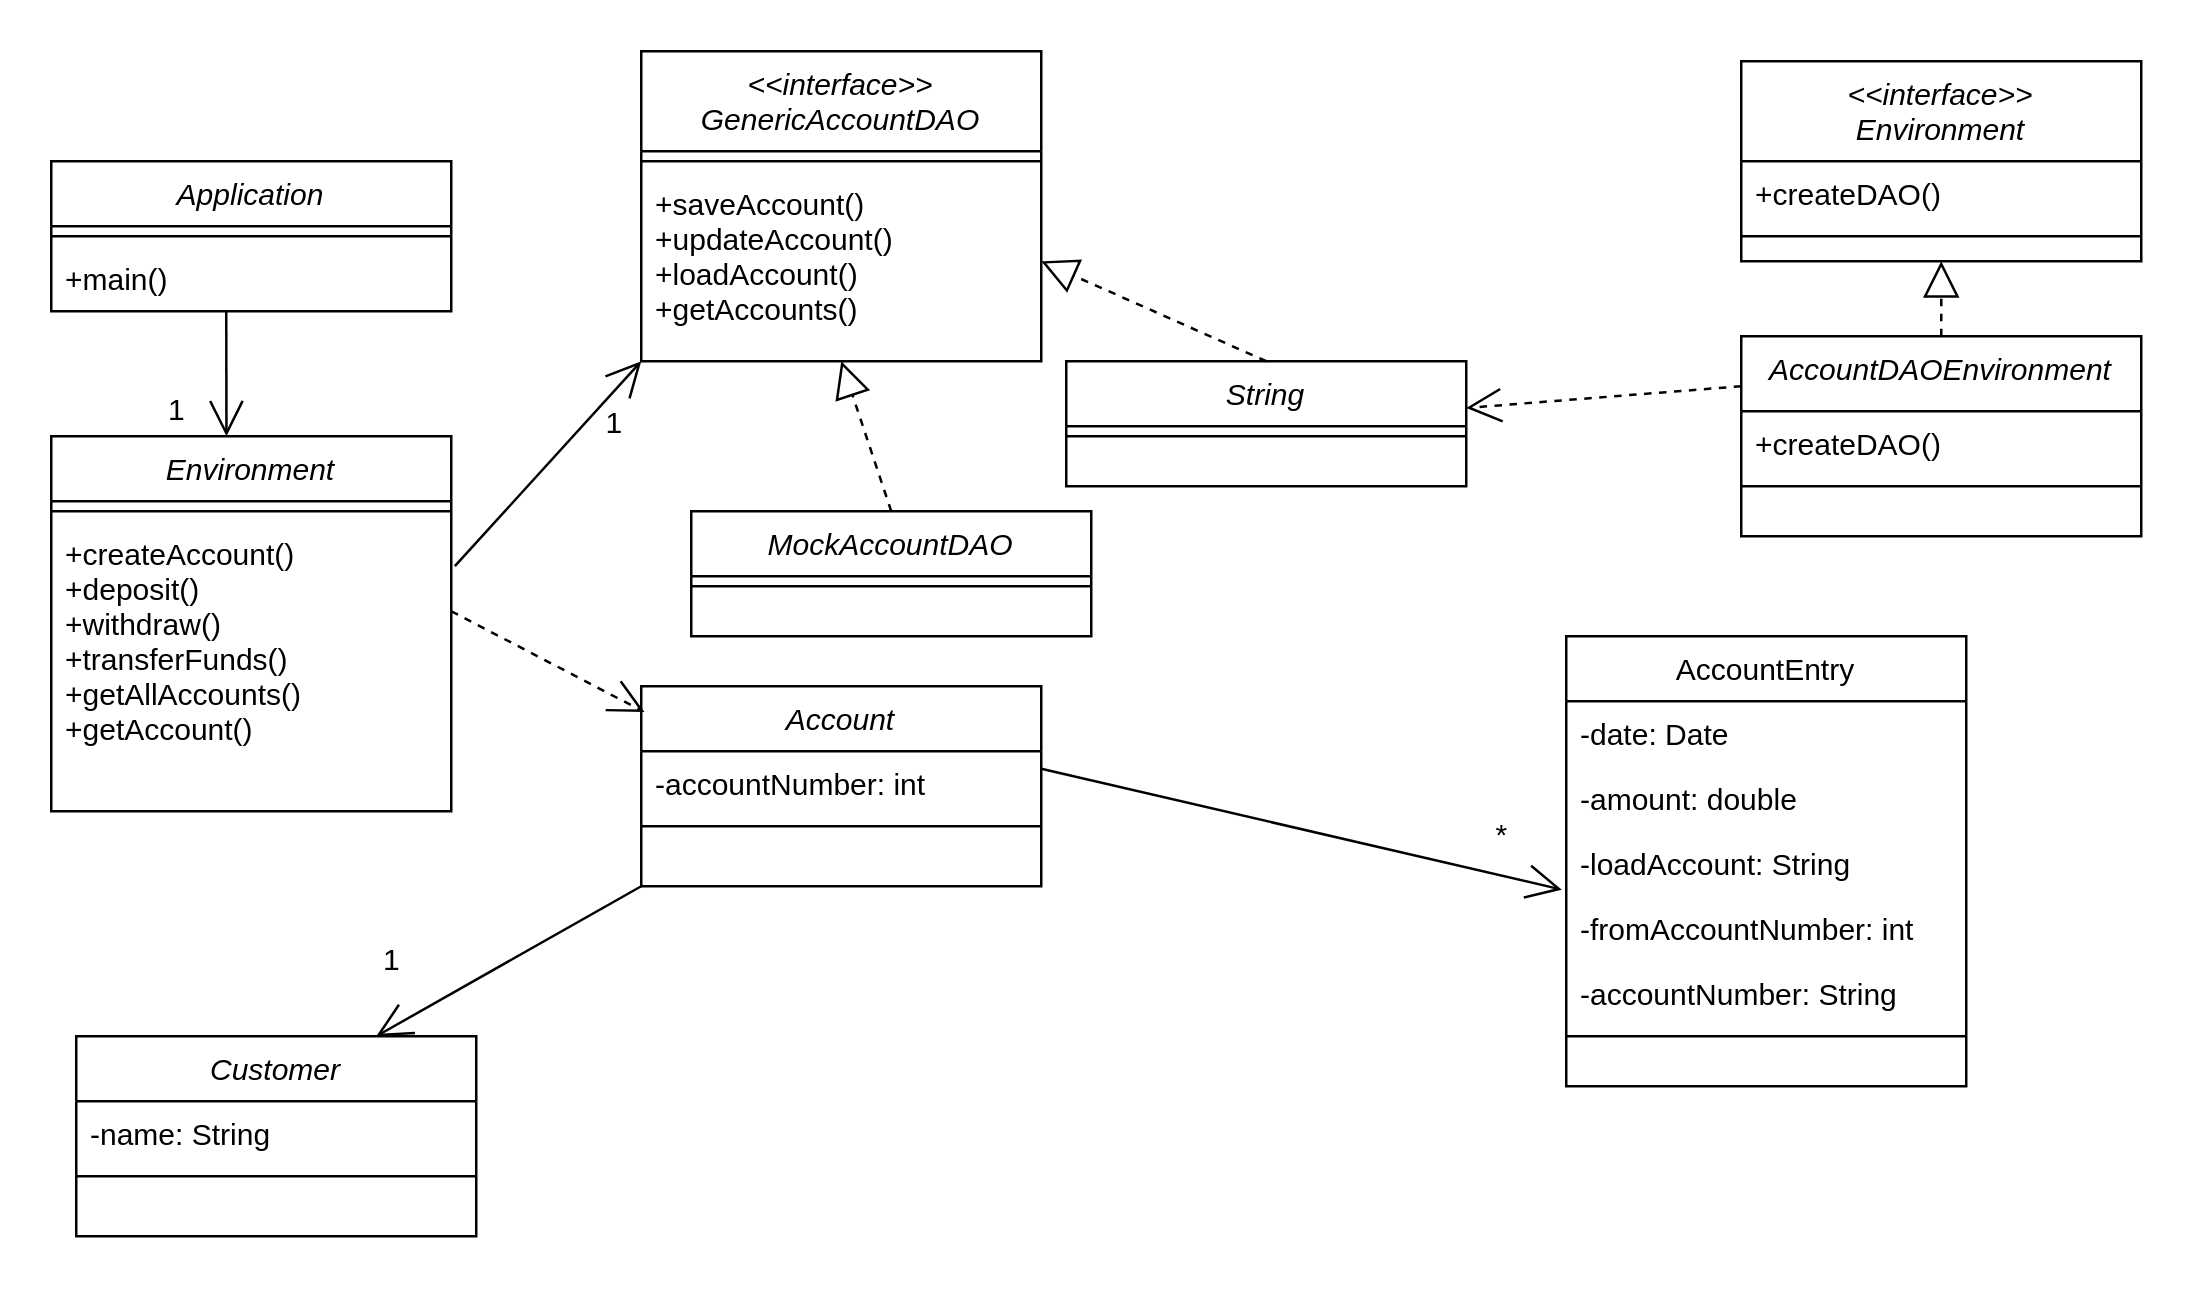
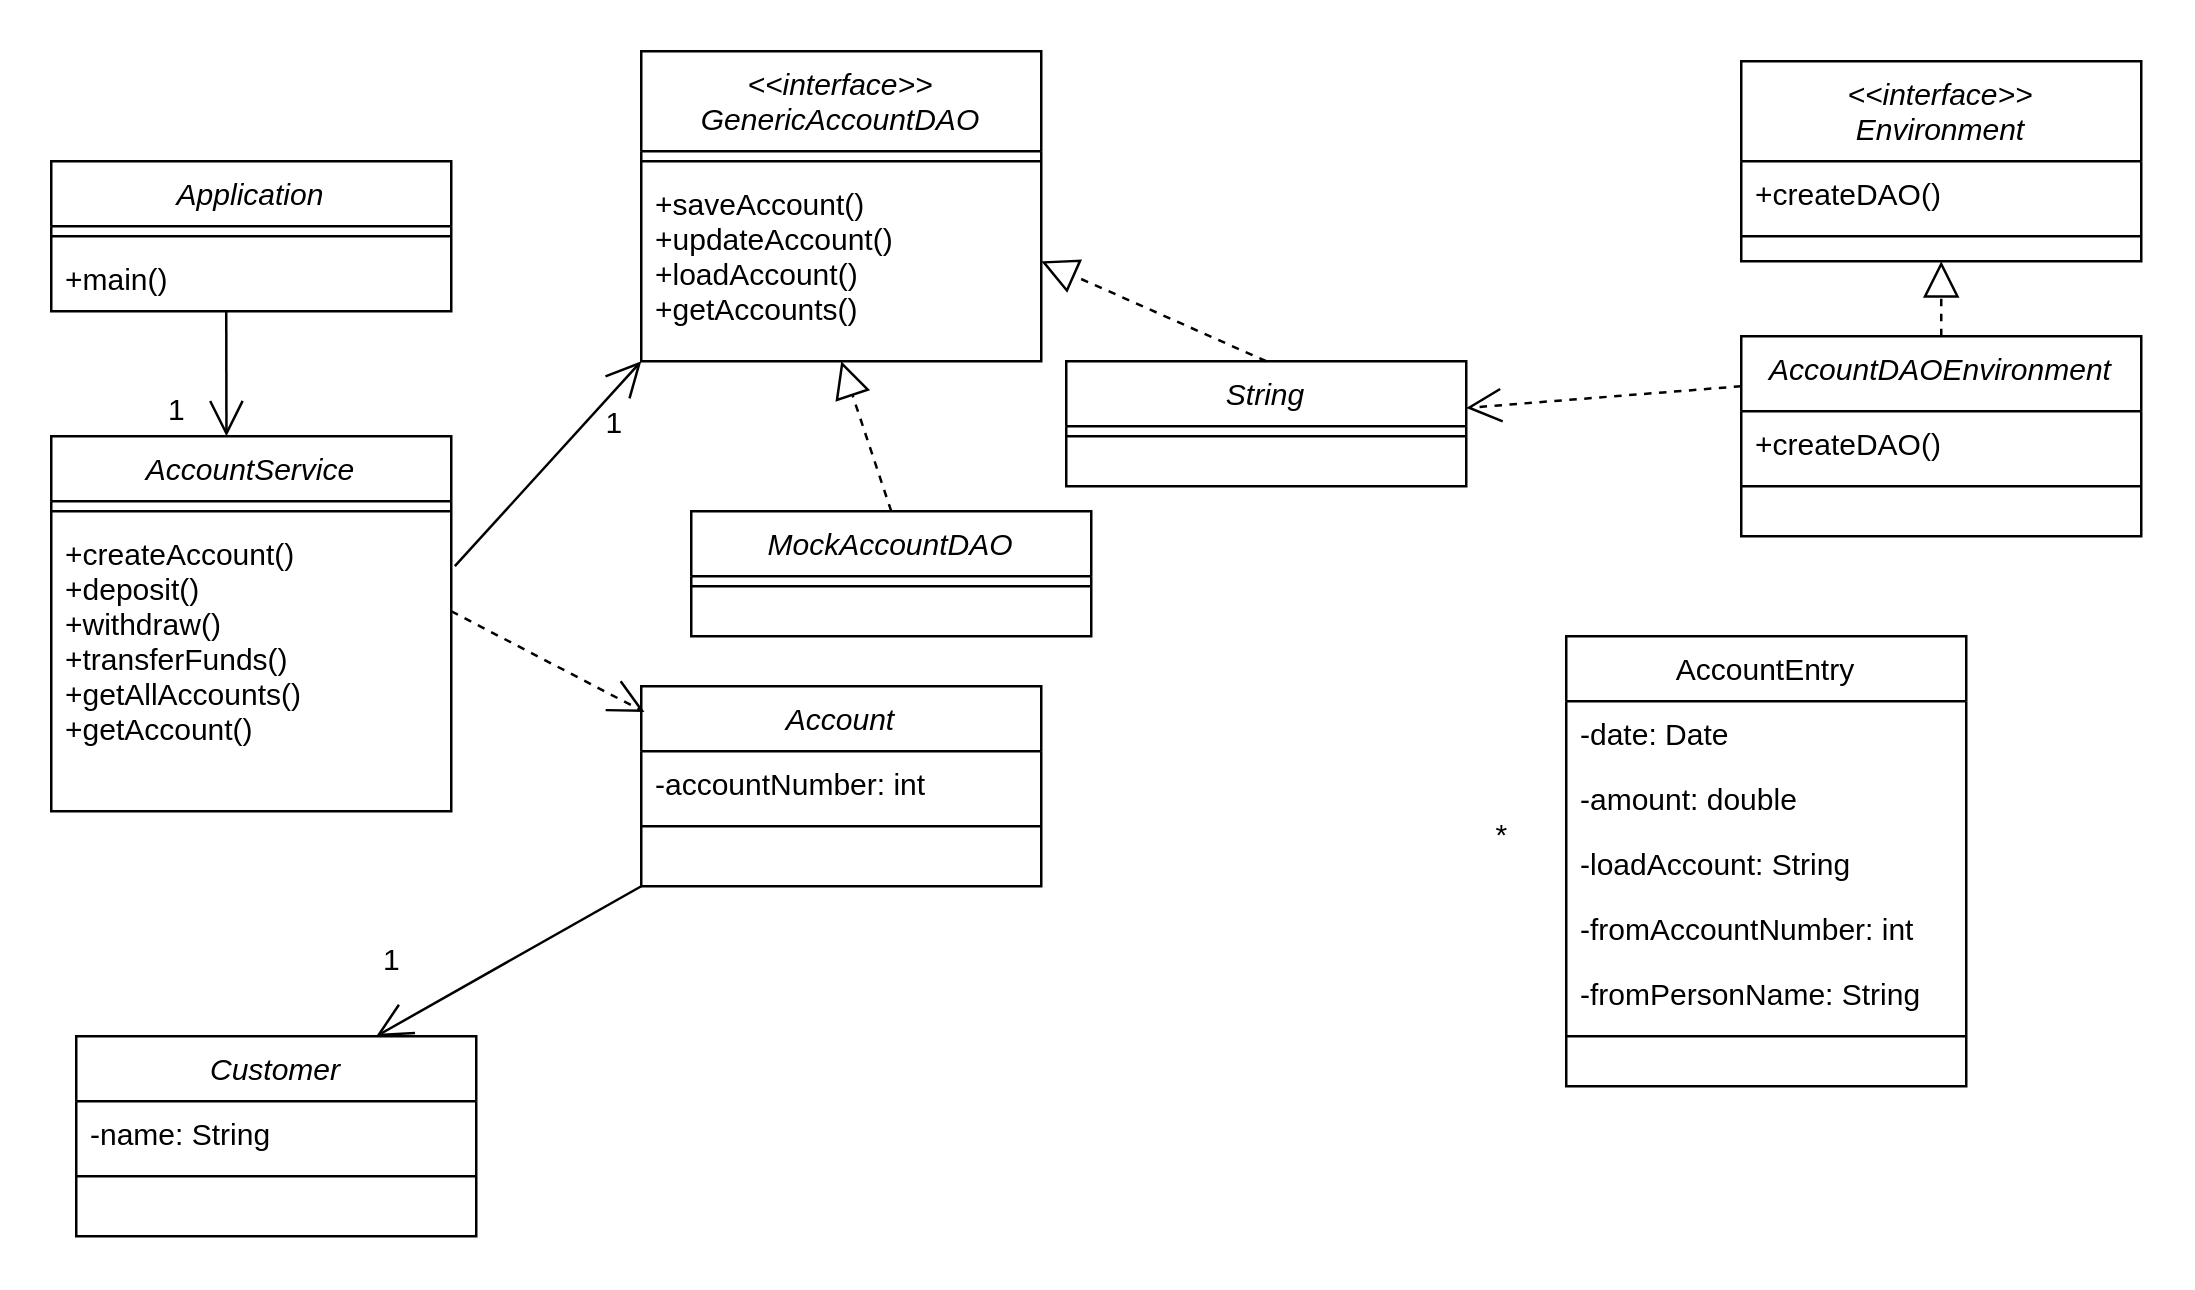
(250, 470) -> (250, 470)
(1301, 829) -> none
(1753, 995) -> (1762, 995)
